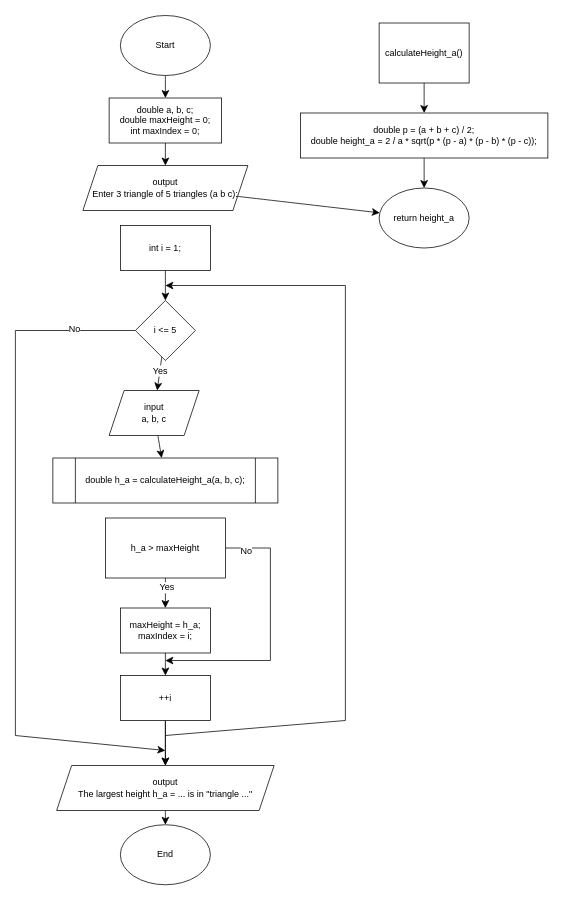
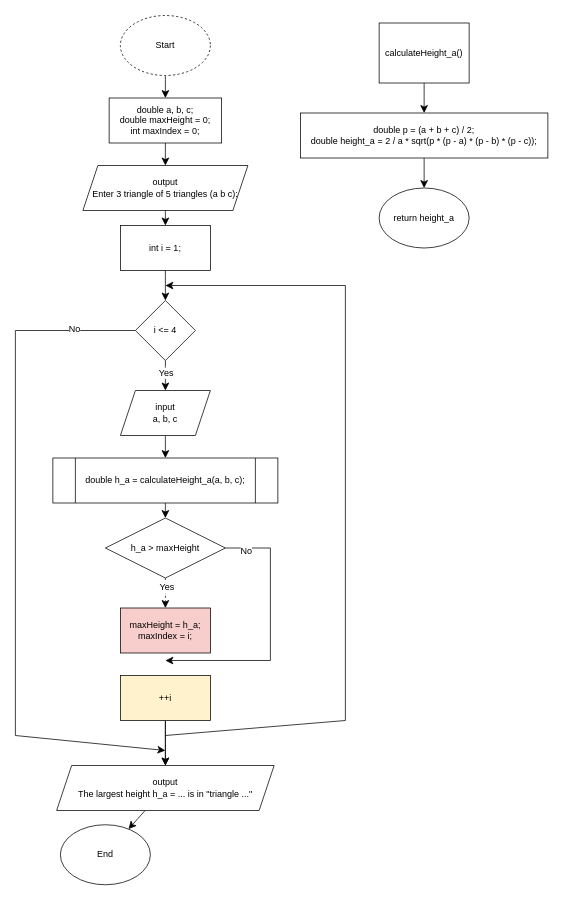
(165, 45) -> (165, 45)
(306, 204) -> (165, 213)
(165, 330) -> (165, 330)
(154, 413) -> (165, 413)
none -> (165, 505)
(165, 548) -> (165, 548)
(165, 596) -> (165, 596)
(165, 630) -> (165, 630)
(165, 660) -> none
(165, 698) -> (165, 698)
(165, 855) -> (105, 855)
